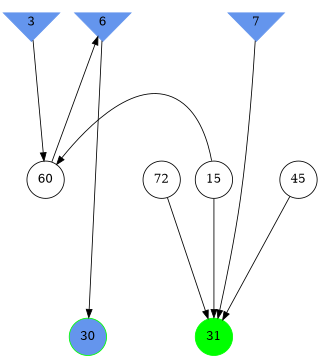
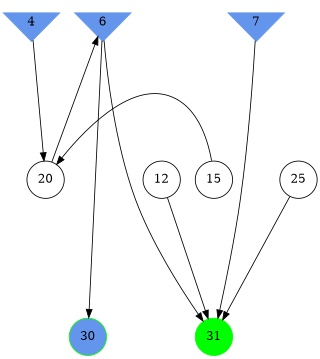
(32, 22) -> (32, 22)
(46, 180) -> (46, 180)
(162, 180) -> (162, 180)
(298, 180) -> (298, 180)
(214, 254) -> (131, 185)
